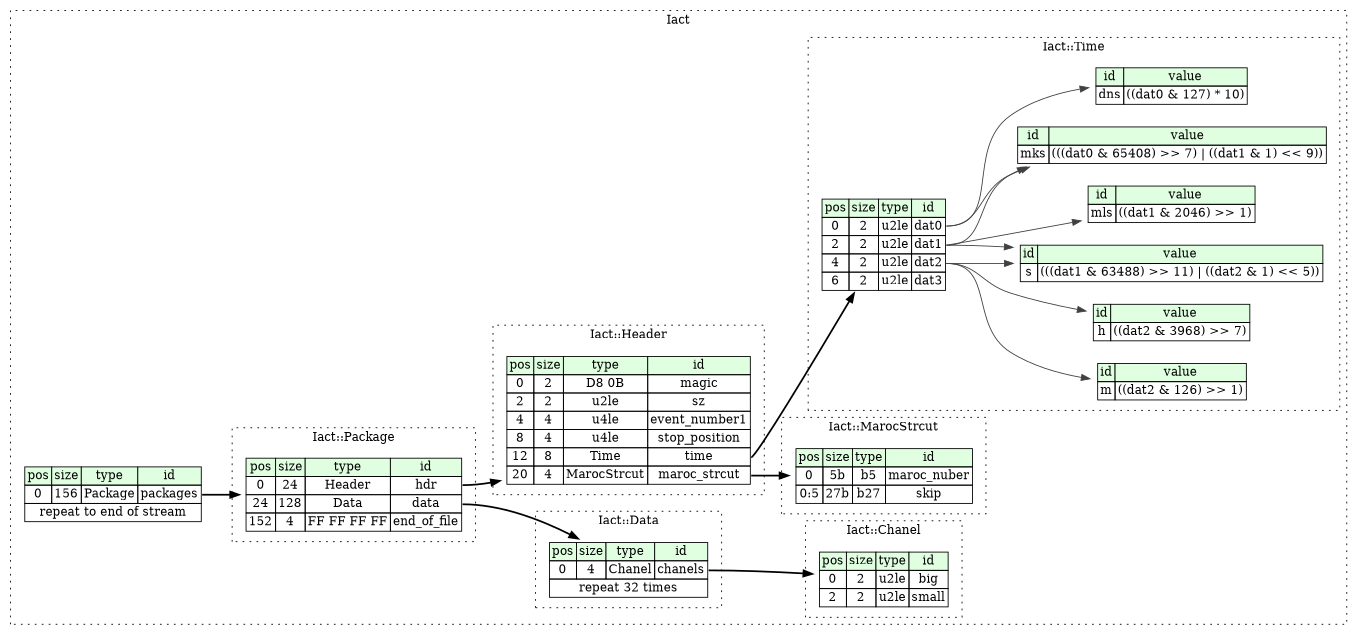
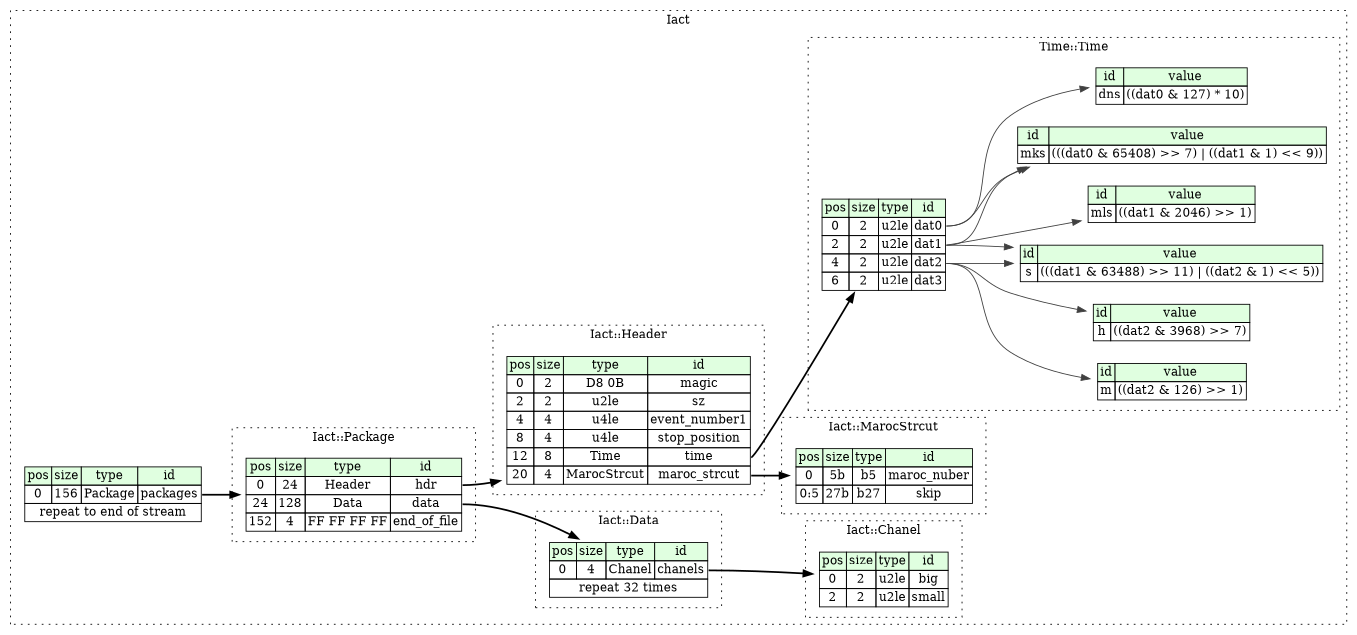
(1074, 47) -> (1074, 47)
